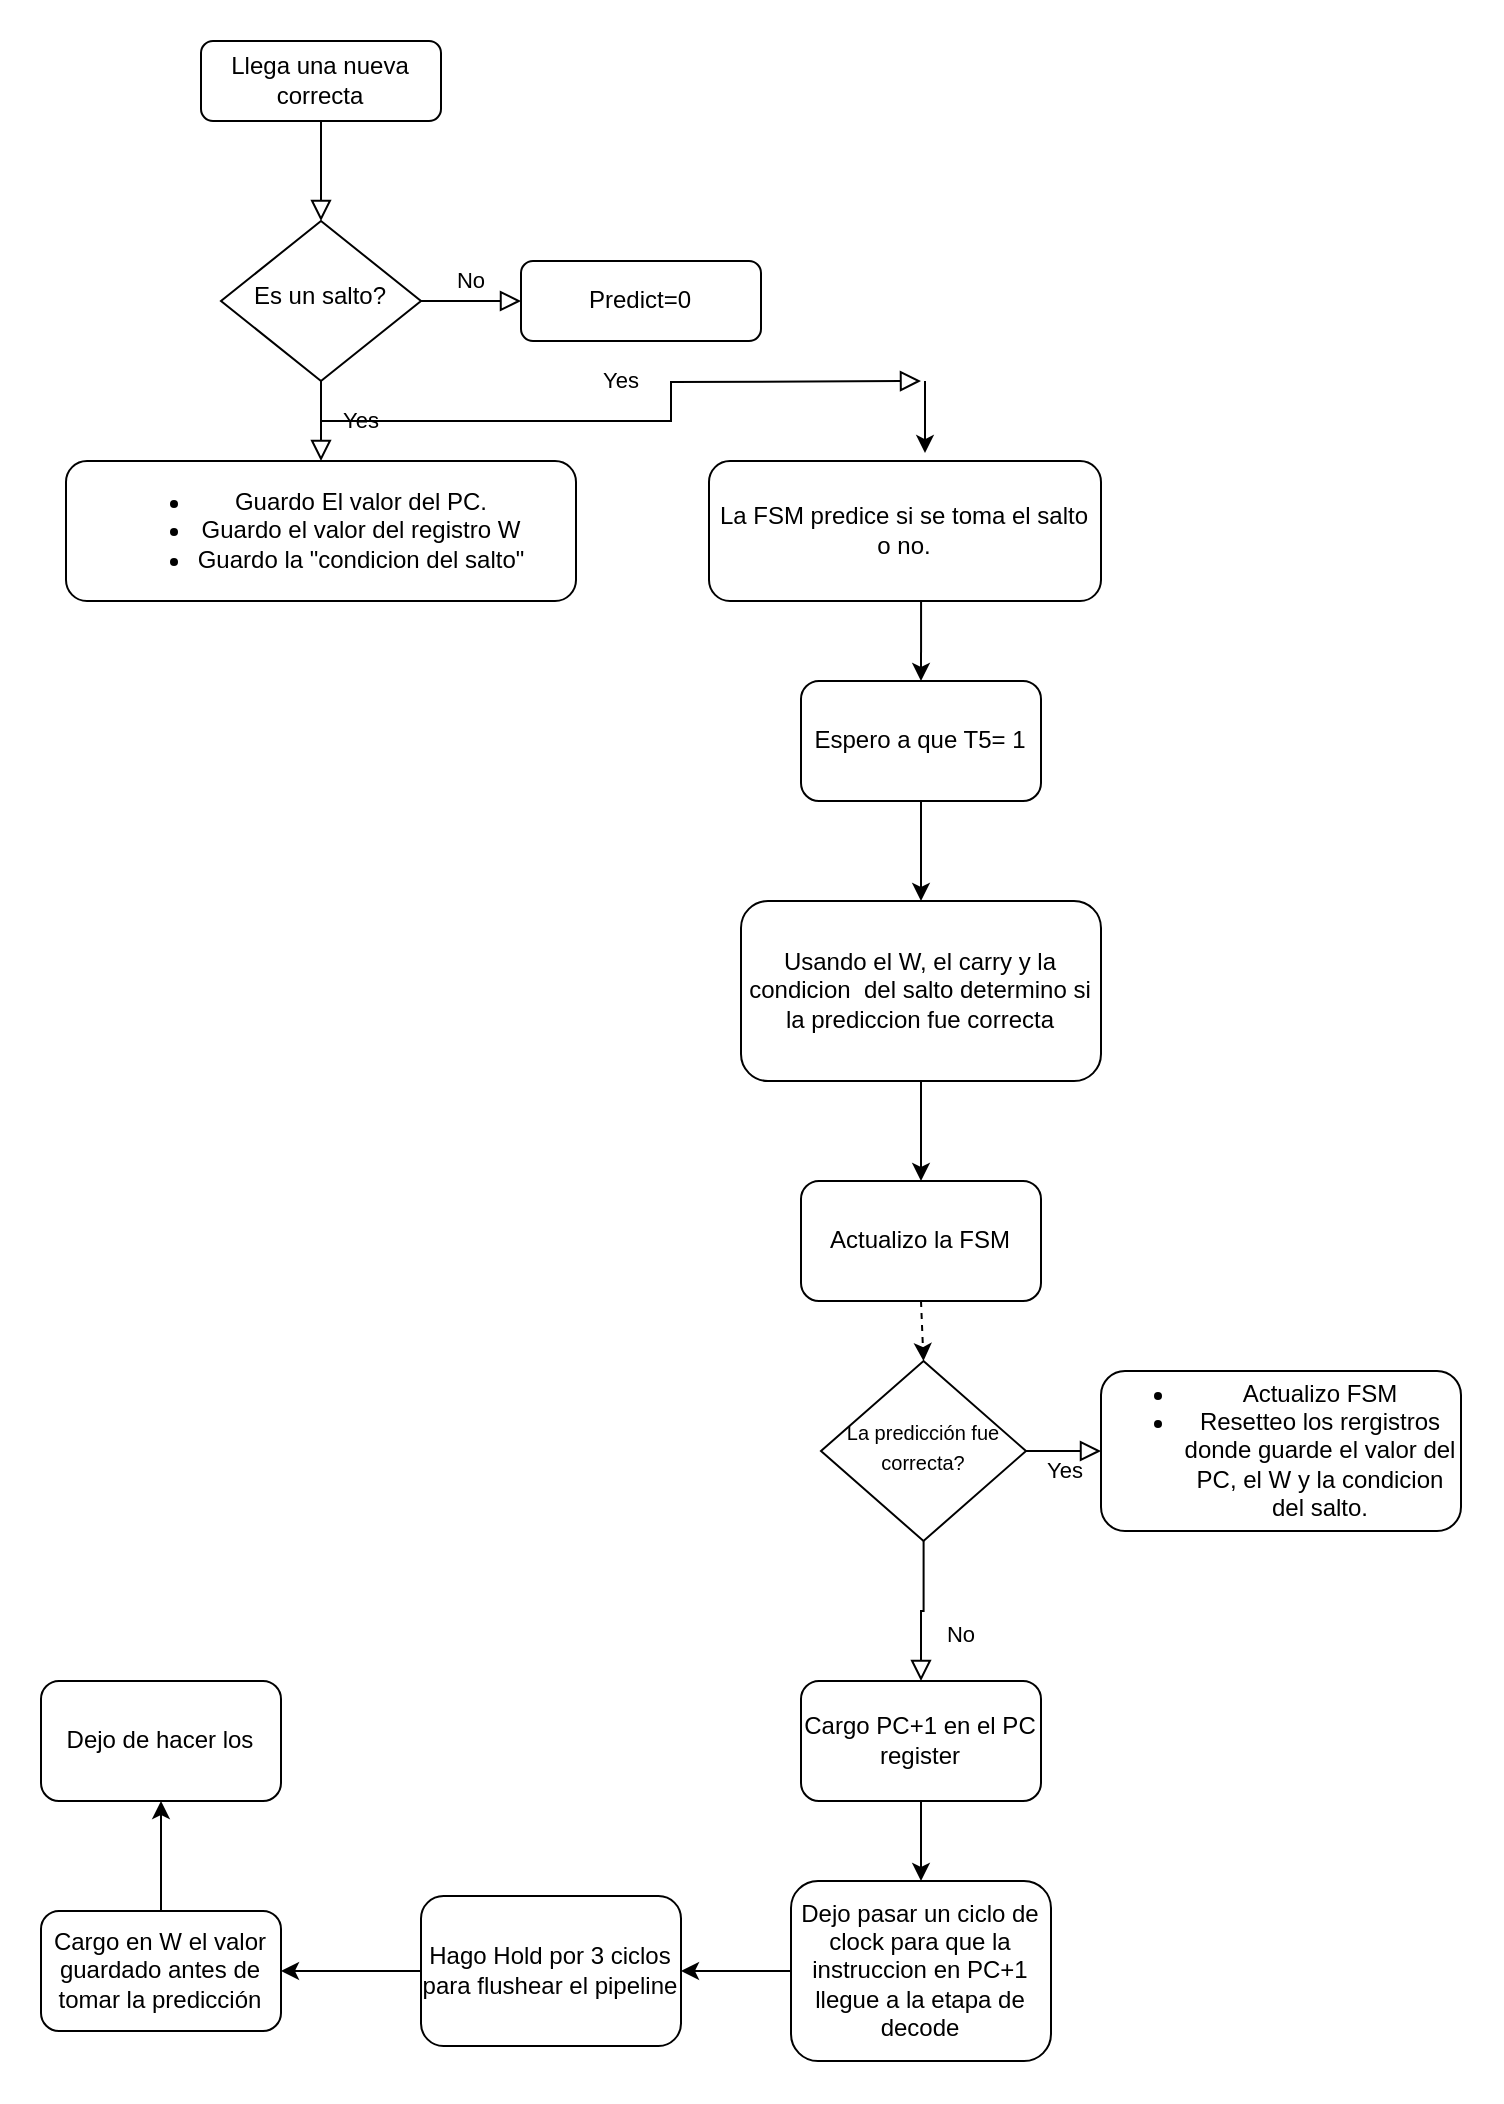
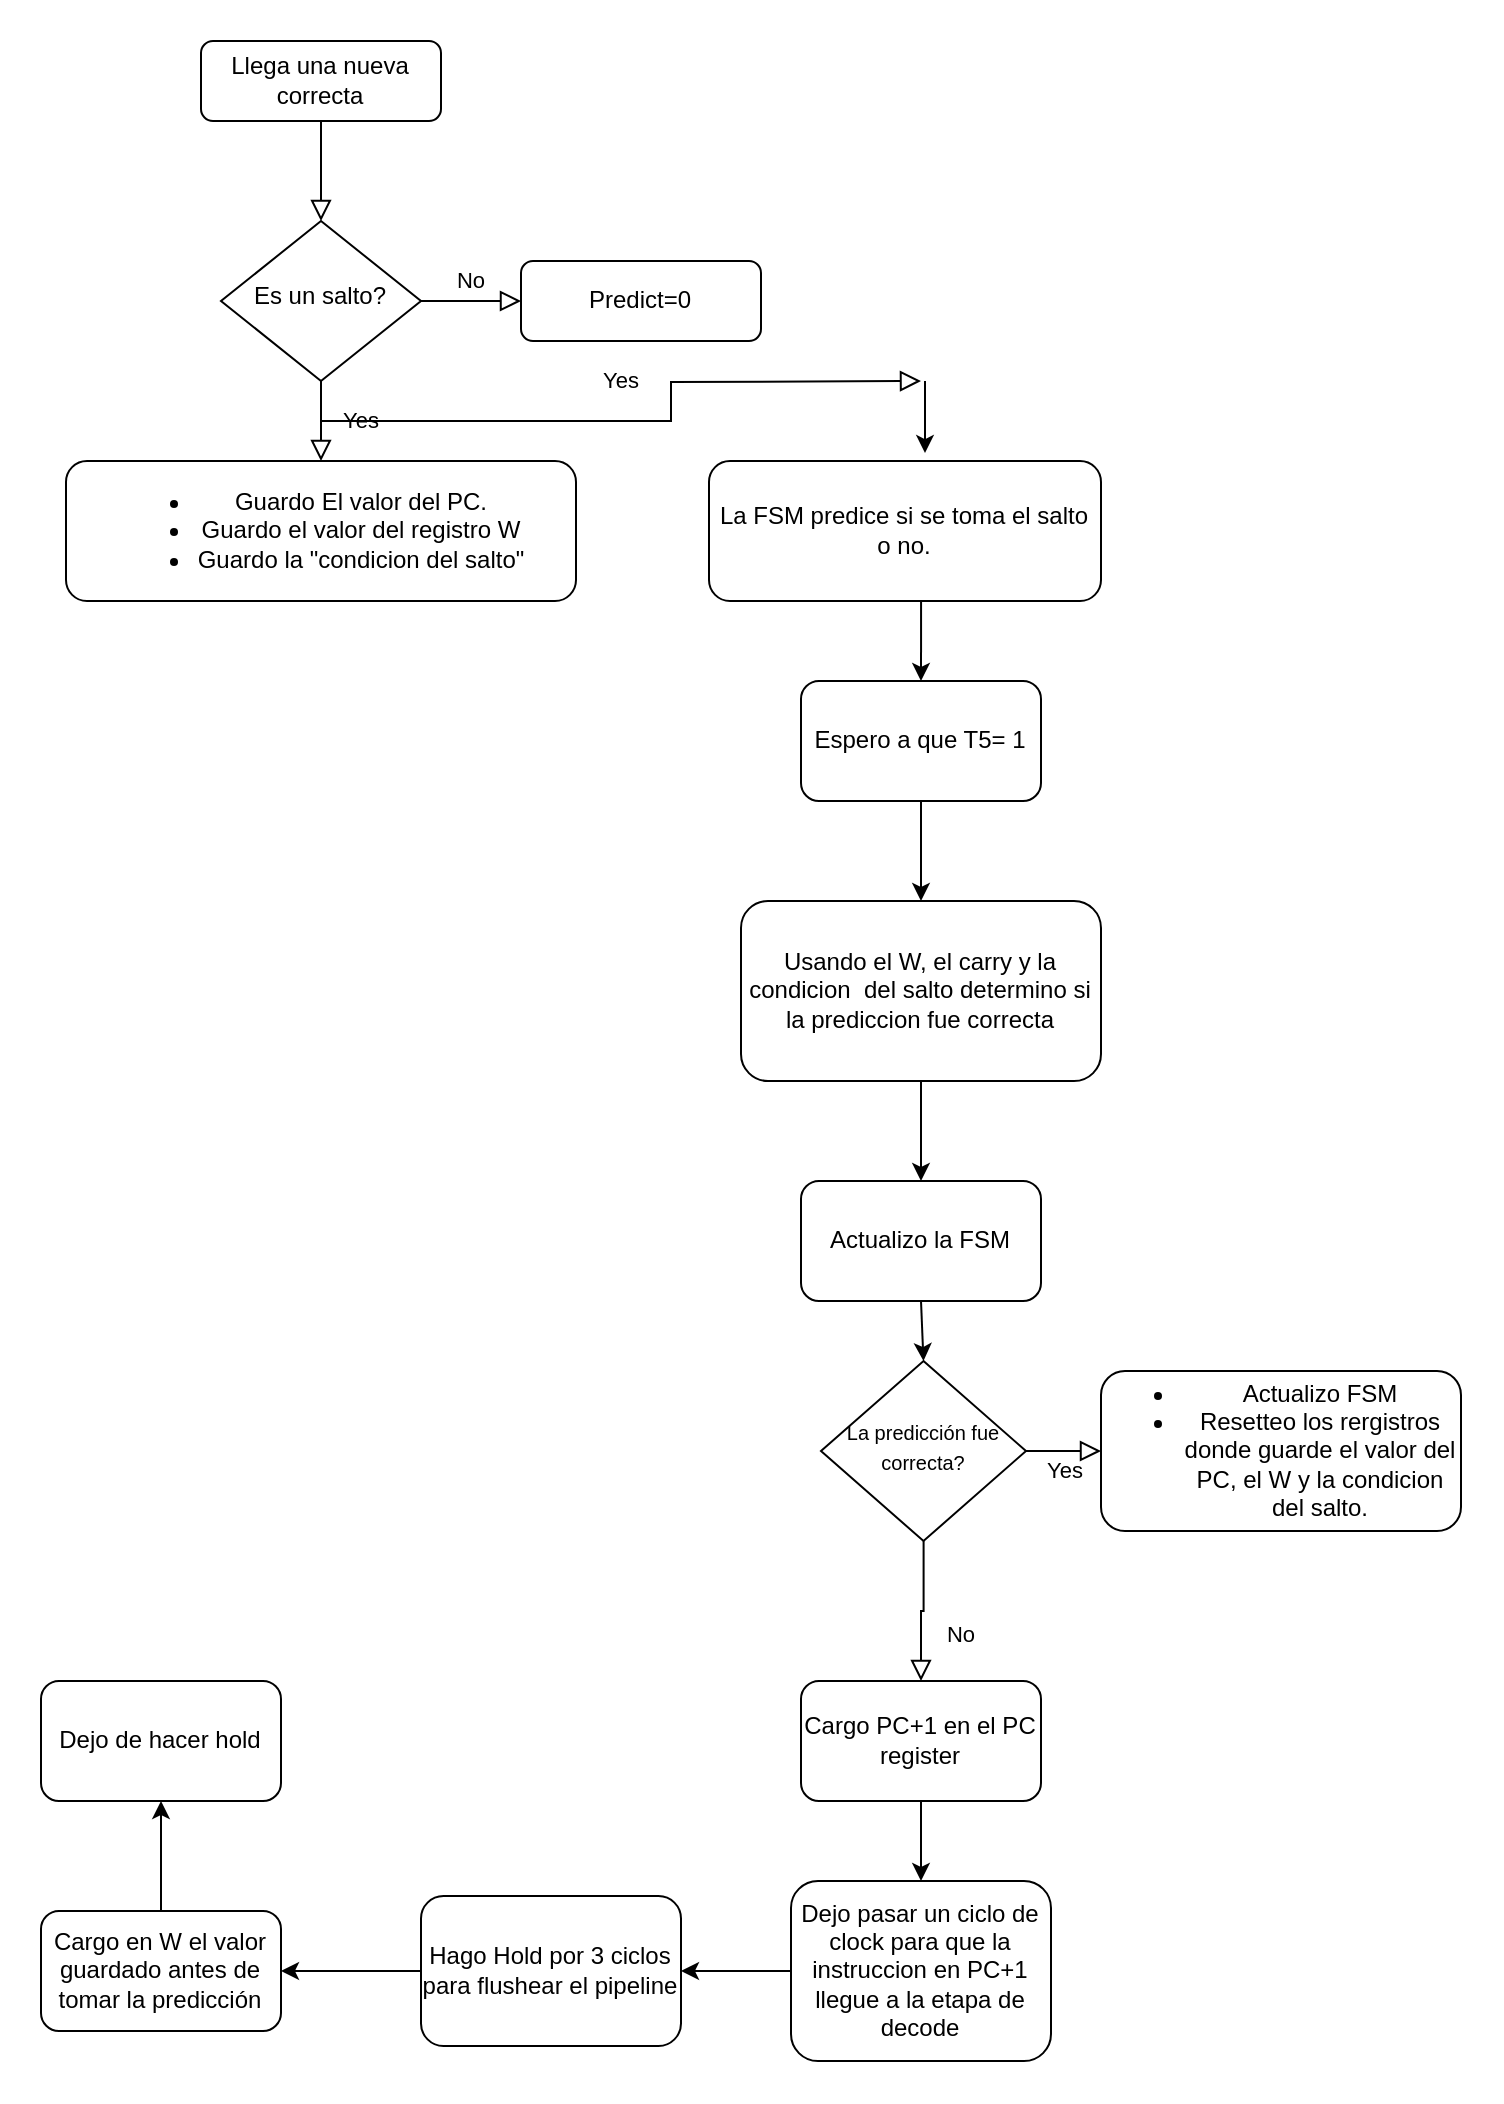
(922, 1326) -> (922, 1326)
(161, 1741) -> (161, 1741)
